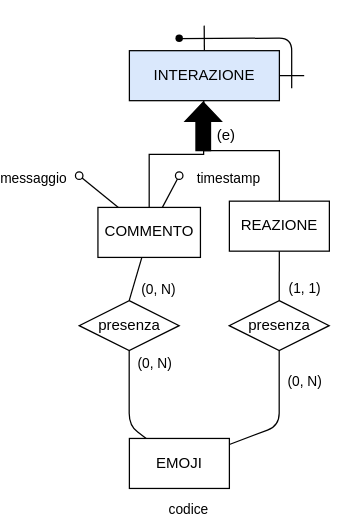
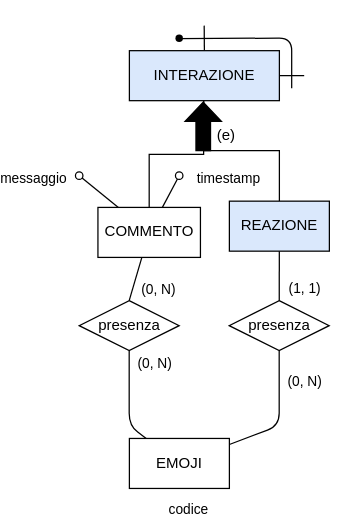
(279, 226) -> (279, 226)
